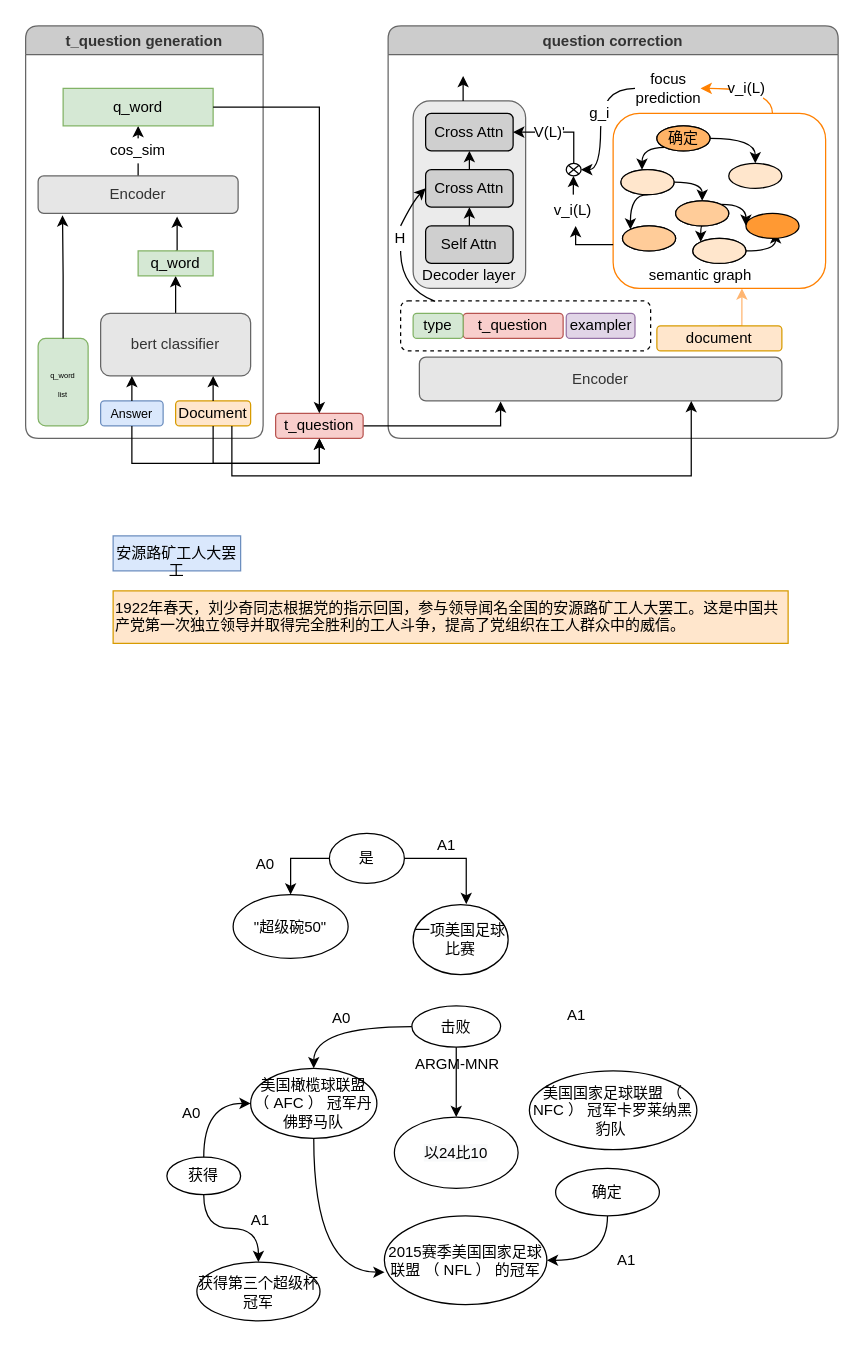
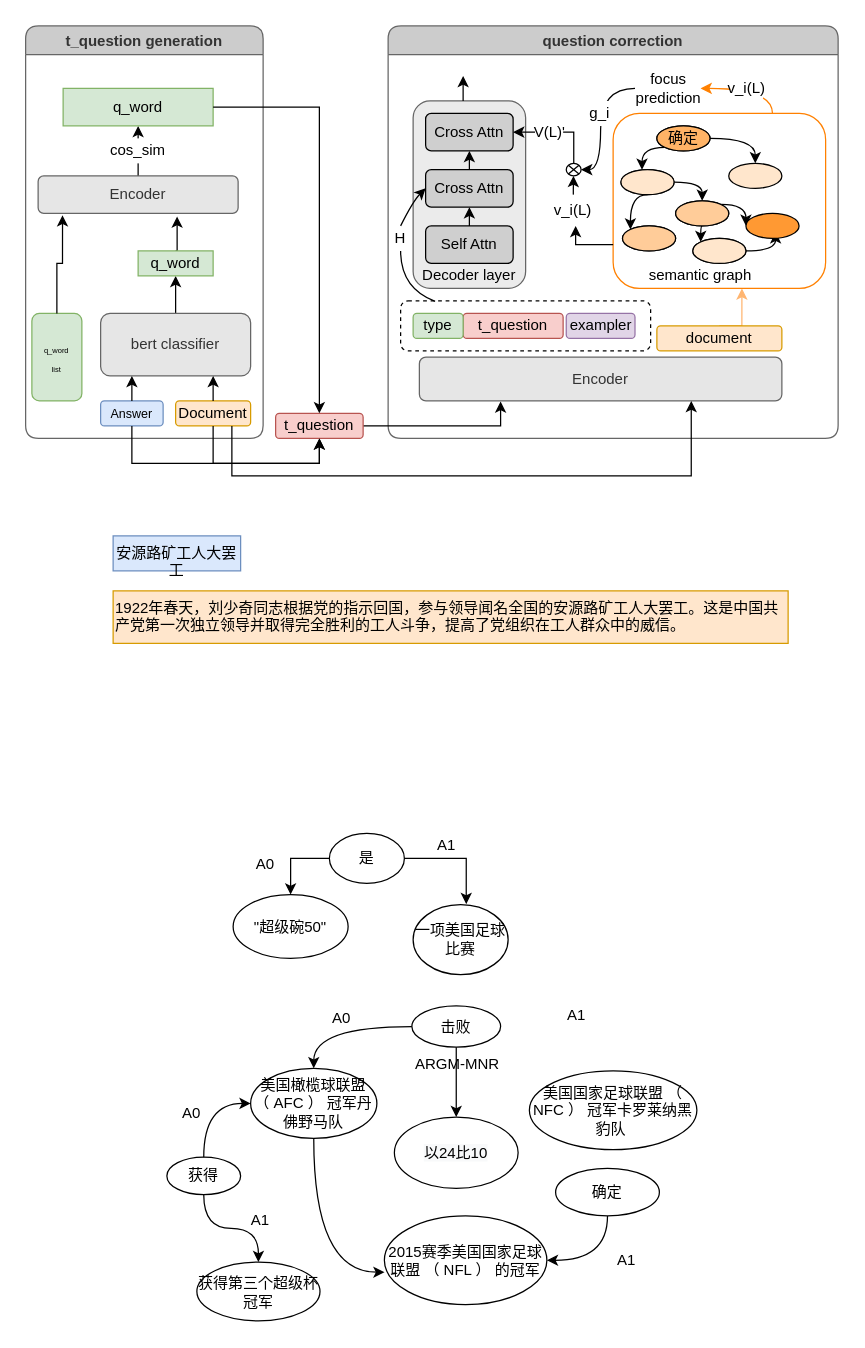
(63, 382) -> (57, 357)
